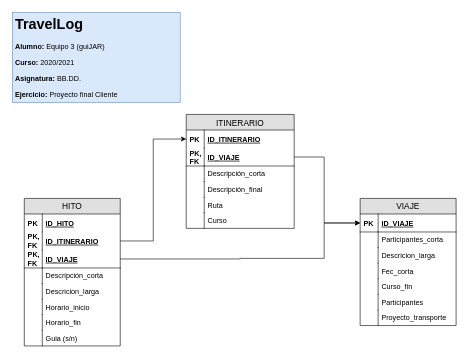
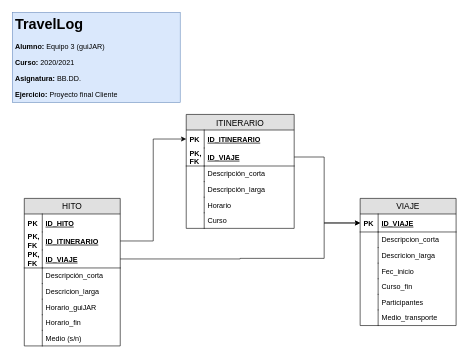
(238, 190) -> (239, 190)
(216, 205) -> (221, 205)
(418, 240) -> (414, 240)
(400, 271) -> (399, 271)
(70, 307) -> (72, 307)
(420, 318) -> (413, 318)
(64, 338) -> (66, 338)
